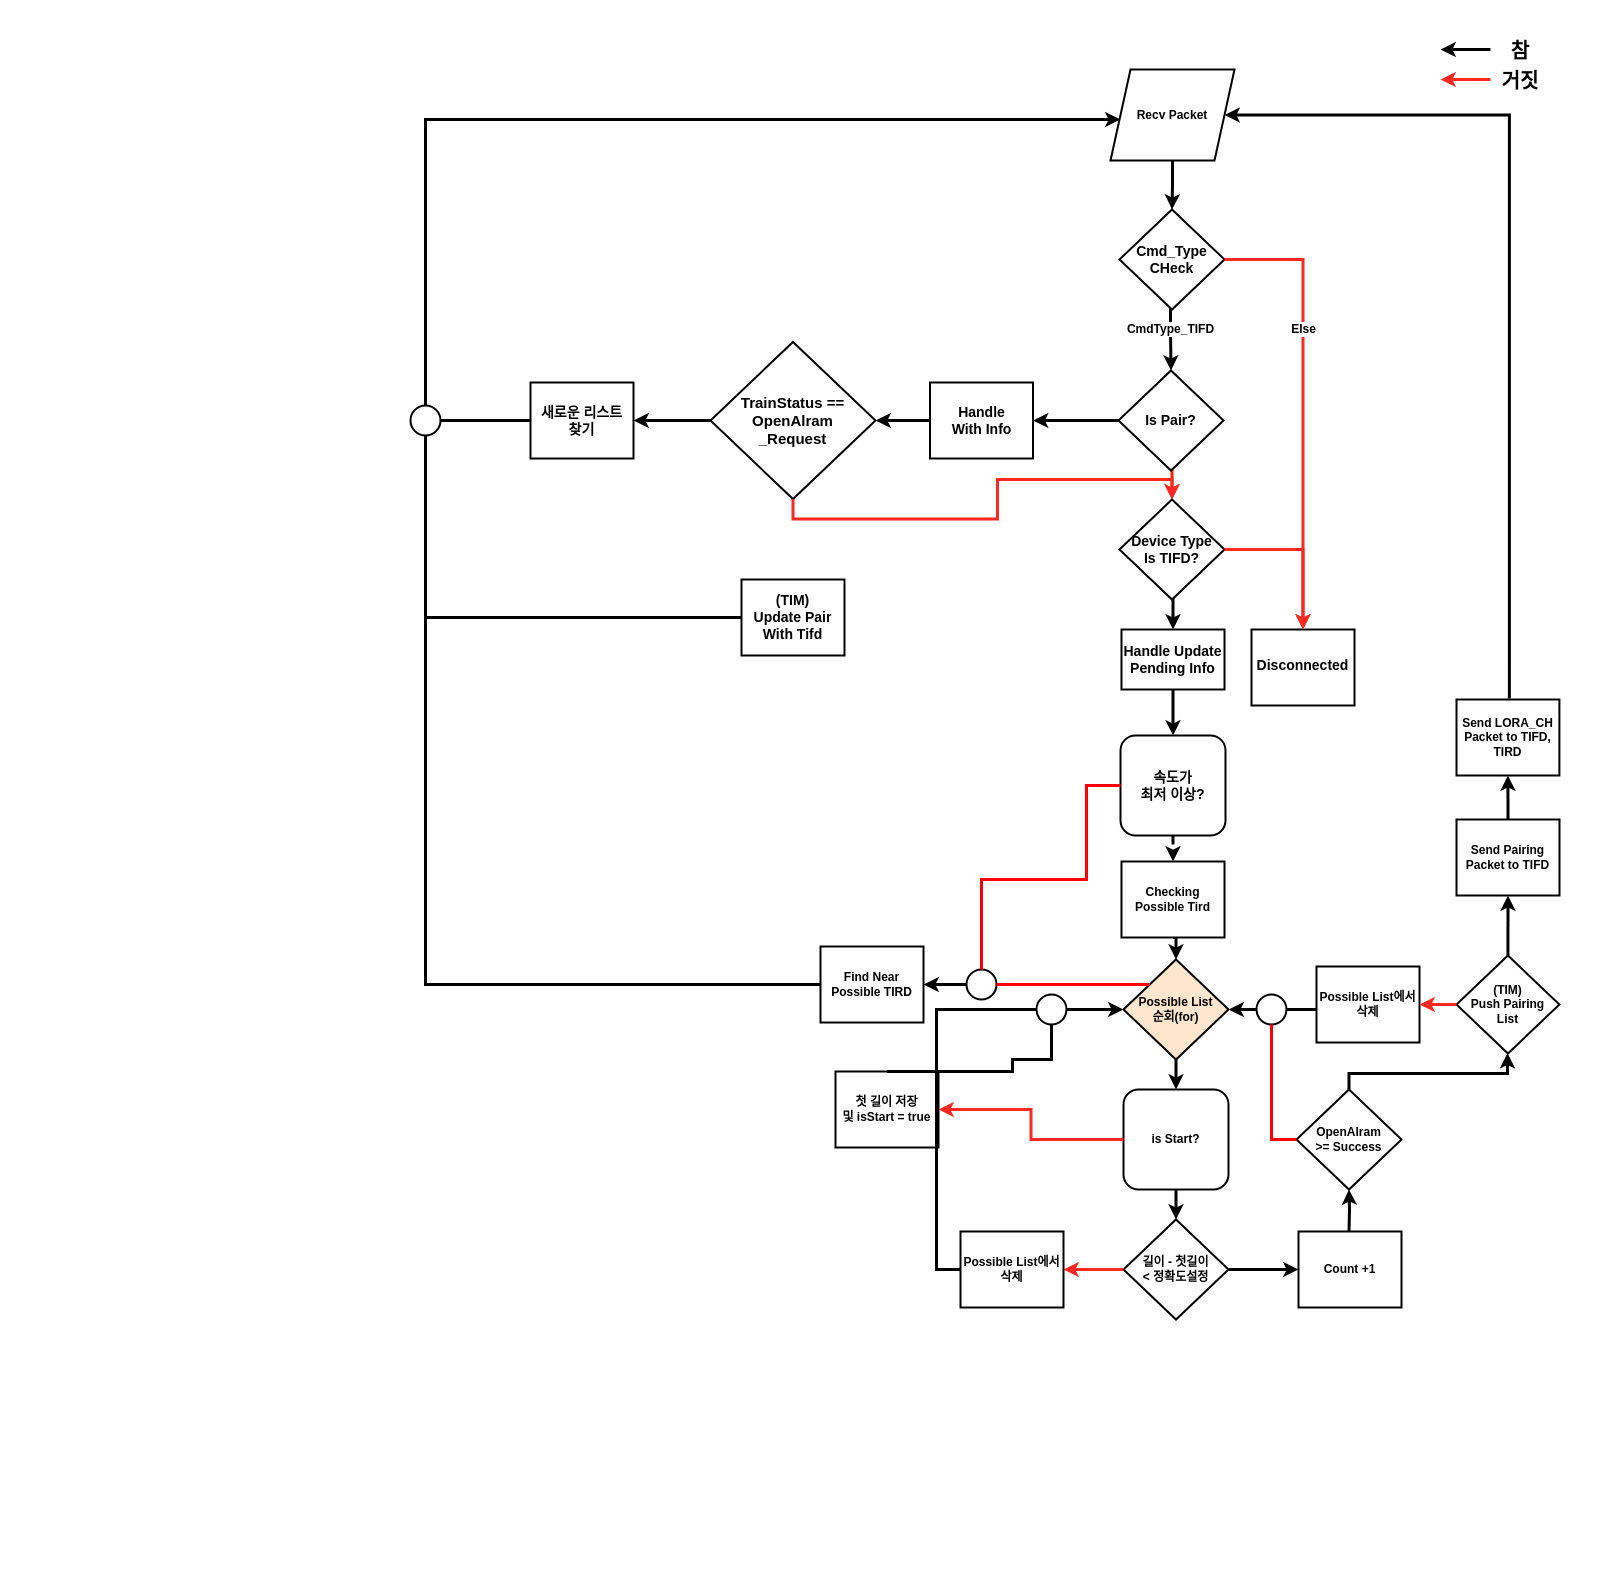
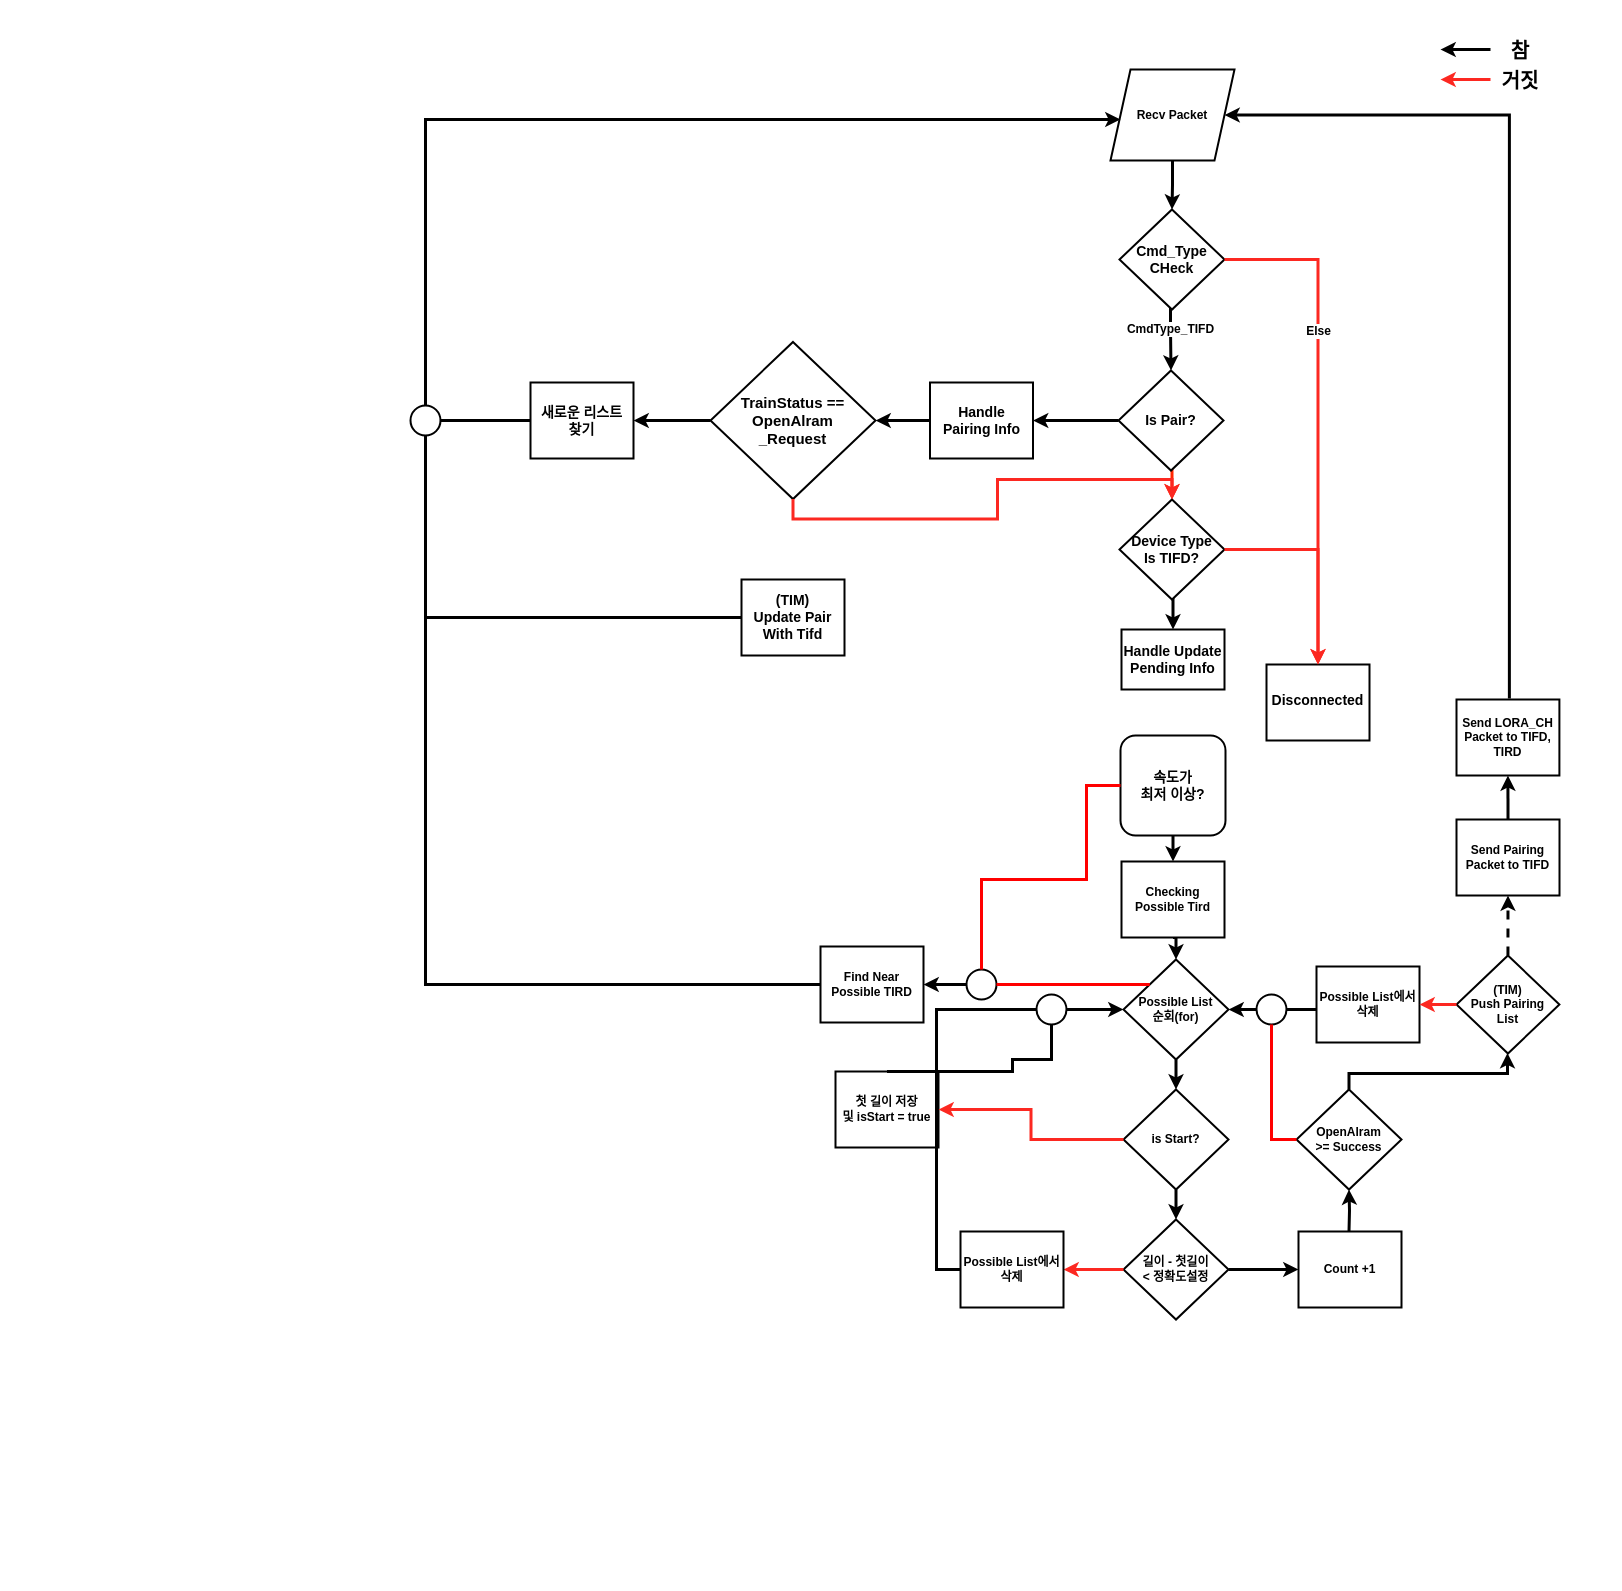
(982, 421) -> (982, 421)
(1303, 668) -> (1318, 703)
(1173, 707) -> none
(1173, 846) -> (1173, 846)
(1508, 927) -> (1508, 927)
(1176, 1010) -> (1176, 1010)
(1176, 1140) -> (1176, 1140)
